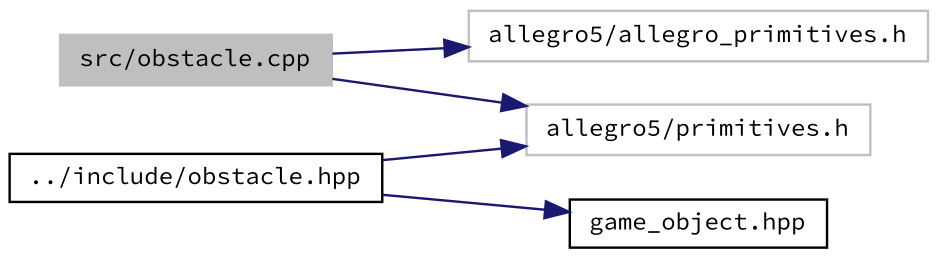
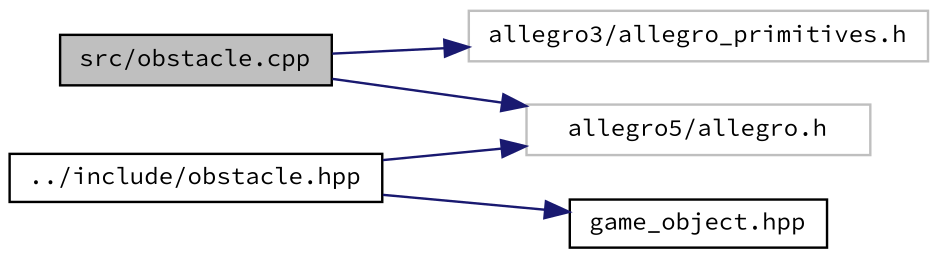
(698, 36) -> (698, 36)
(196, 60) -> (196, 60)
(698, 130) -> (698, 130)
